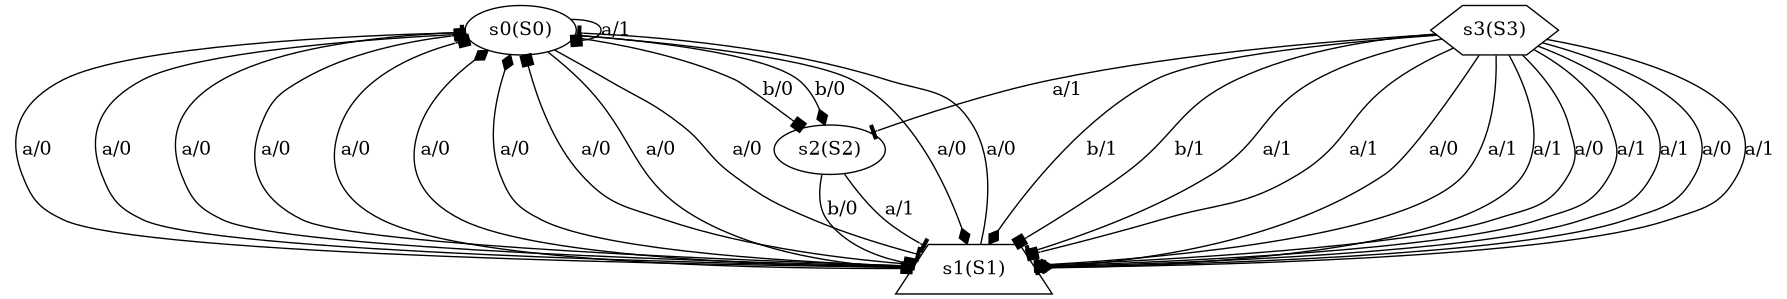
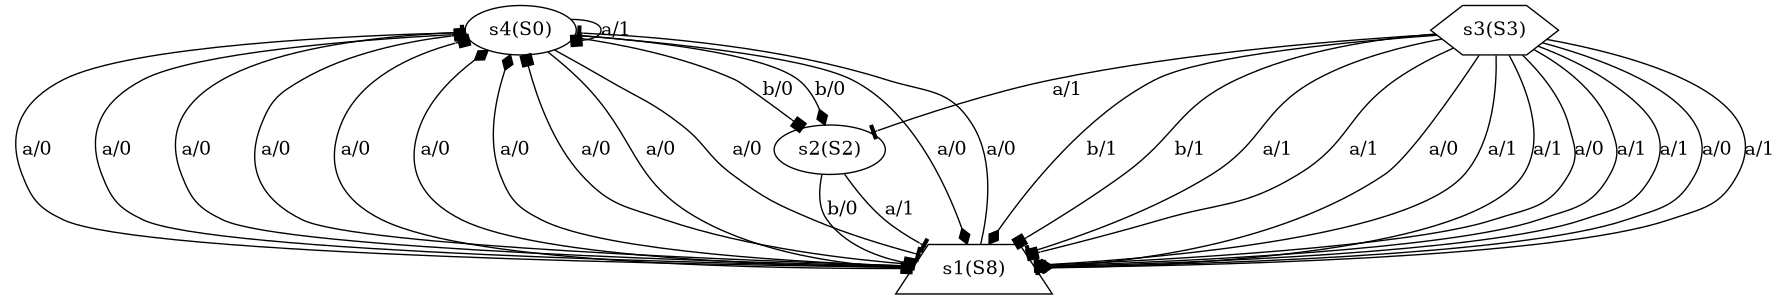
(521, 30) -> (521, 30)
(974, 269) -> (974, 269)
